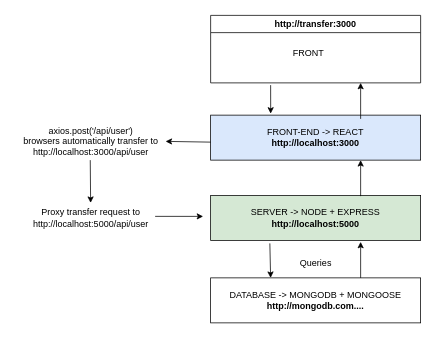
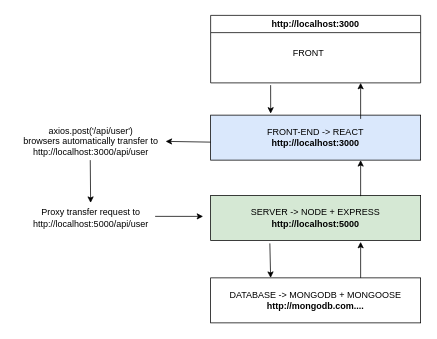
(315, 24) -> (315, 24)
(315, 263) -> none
